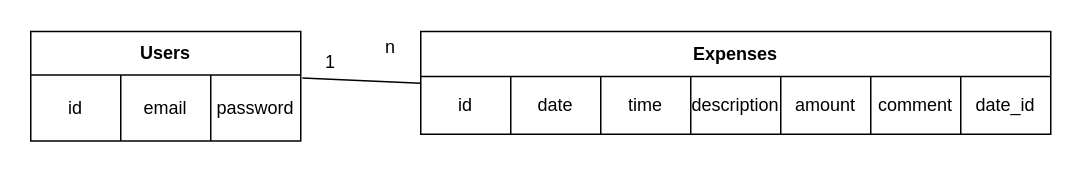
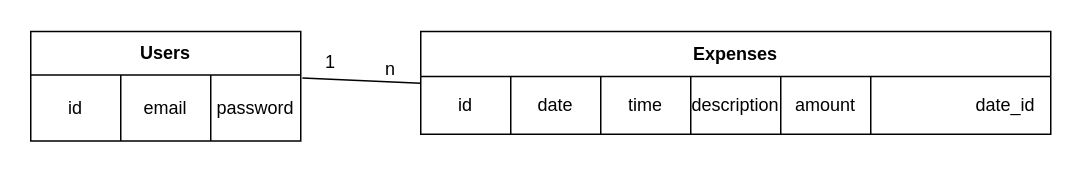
(391, 47) -> (391, 70)
(916, 106) -> none
